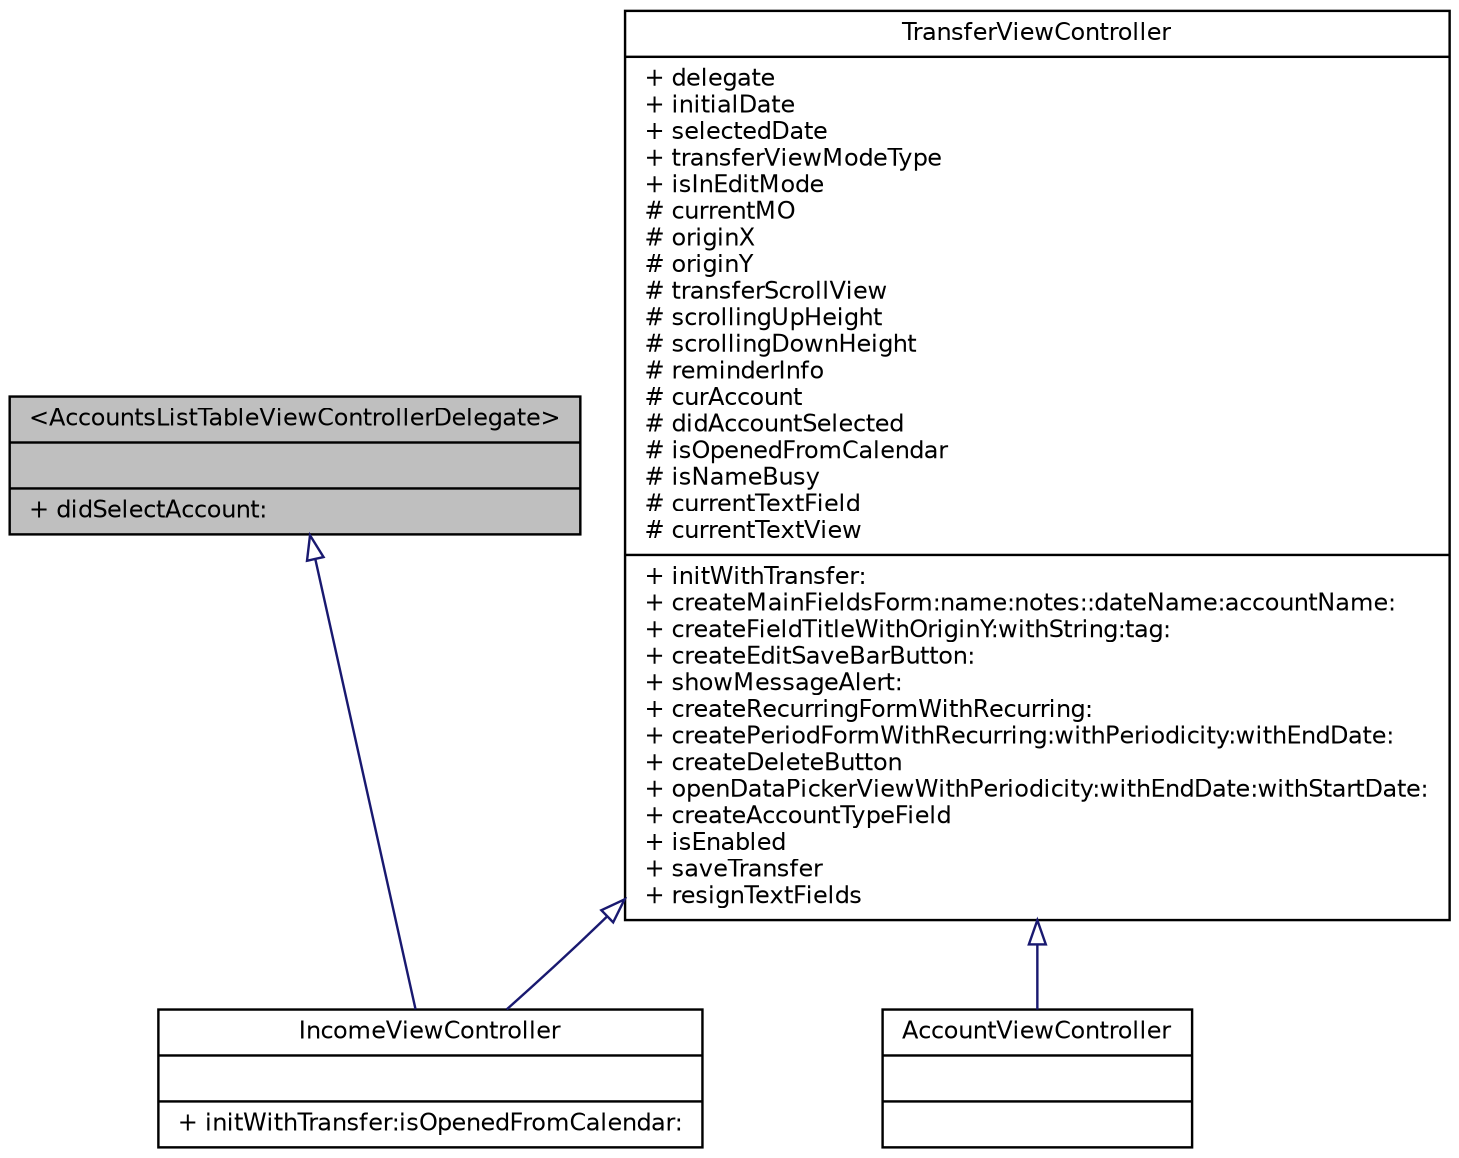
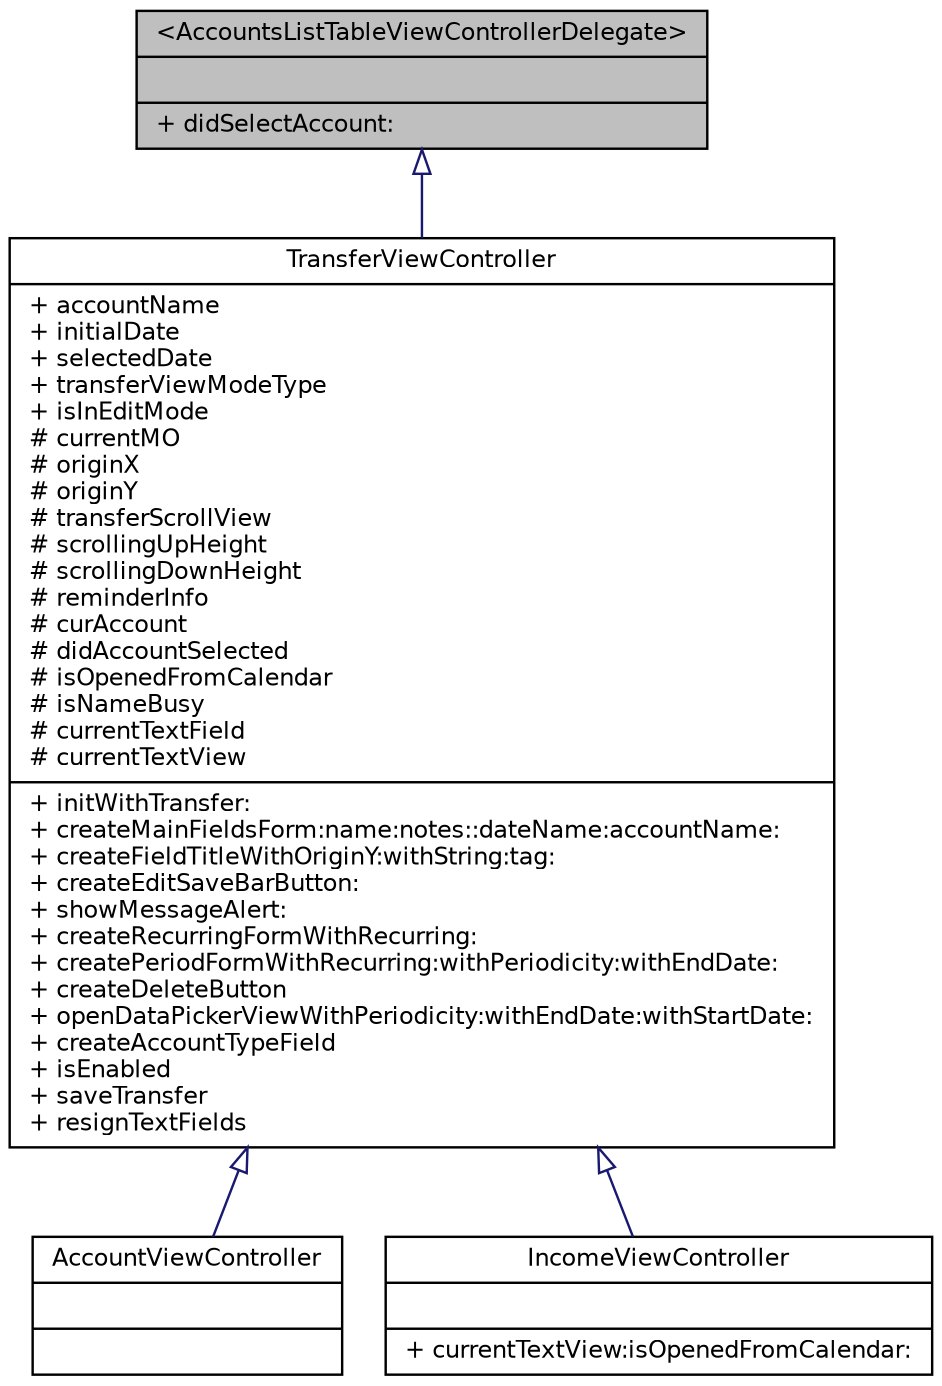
(711, 79) -> (125, 306)
(365, 784) -> (422, 206)
(430, 1123) -> (659, 1350)
